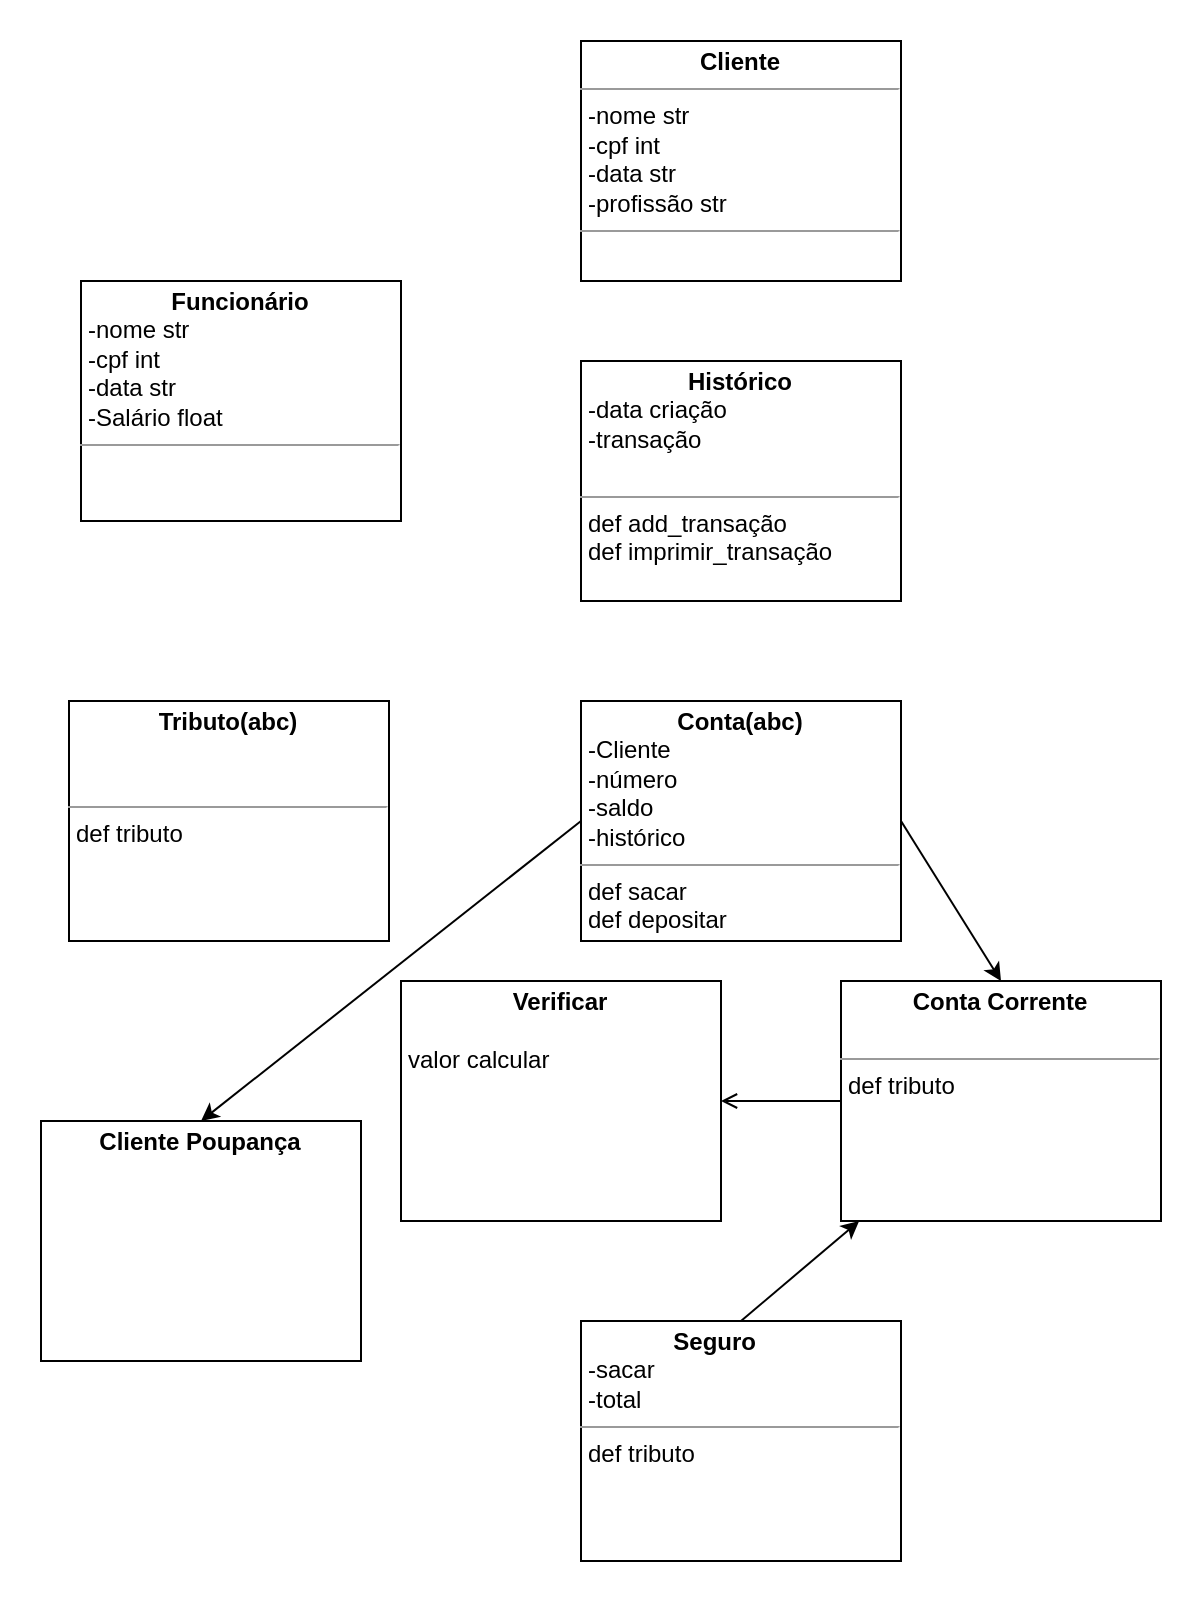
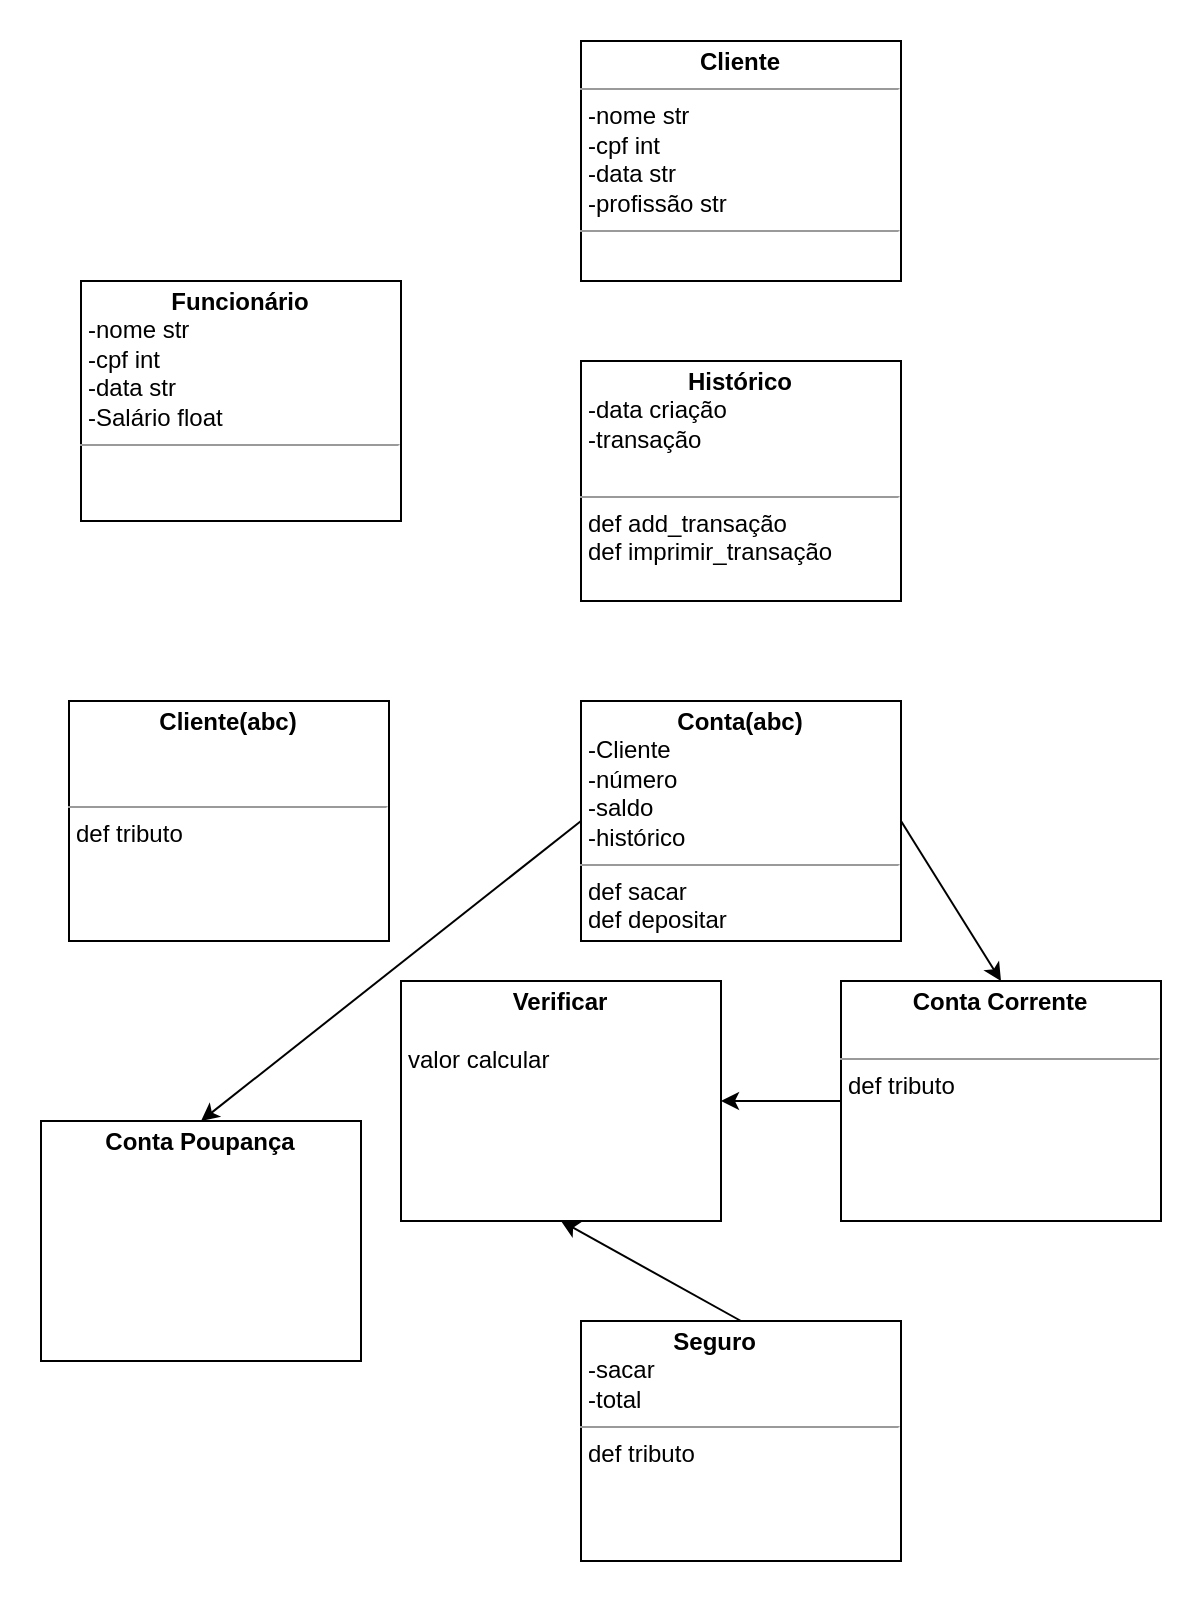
(147, 730) -> (143, 730)
(733, 1101) -> (736, 1101)
(139, 1135) -> (132, 1135)
(795, 1275) -> (657, 1274)
